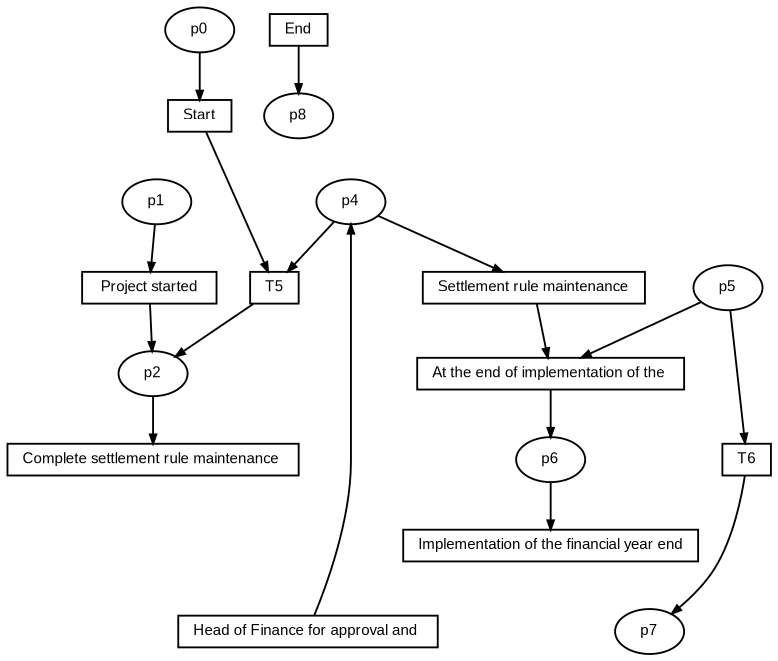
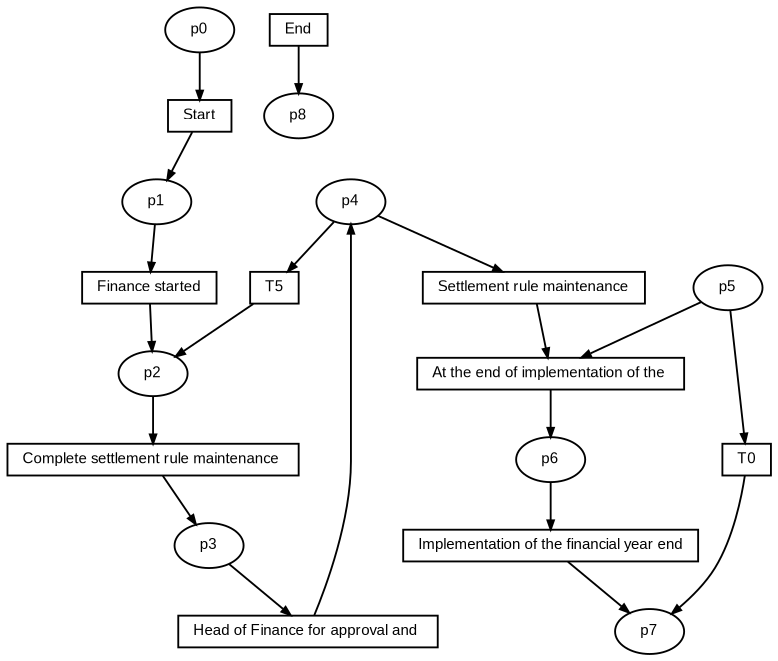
(235, 197) -> (182, 152)
(149, 288) -> (149, 288)
(747, 460) -> (747, 460)
none -> (209, 546)
none -> (595, 584)
